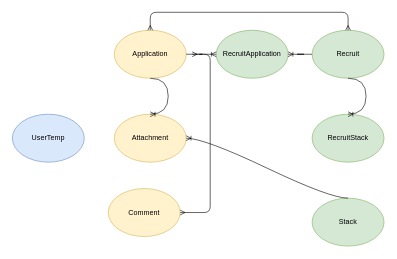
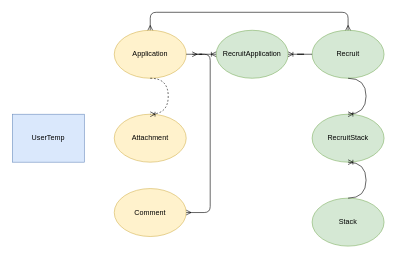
(168, 95) -> (168, 95)
(48, 138) -> (48, 138)
(266, 168) -> (366, 180)
(144, 213) -> (150, 213)
